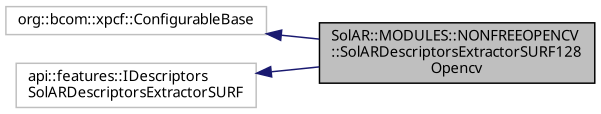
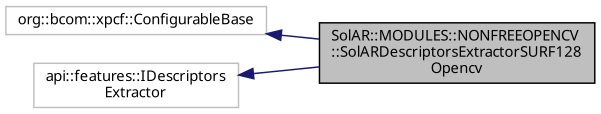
(136, 85) -> (136, 85)
